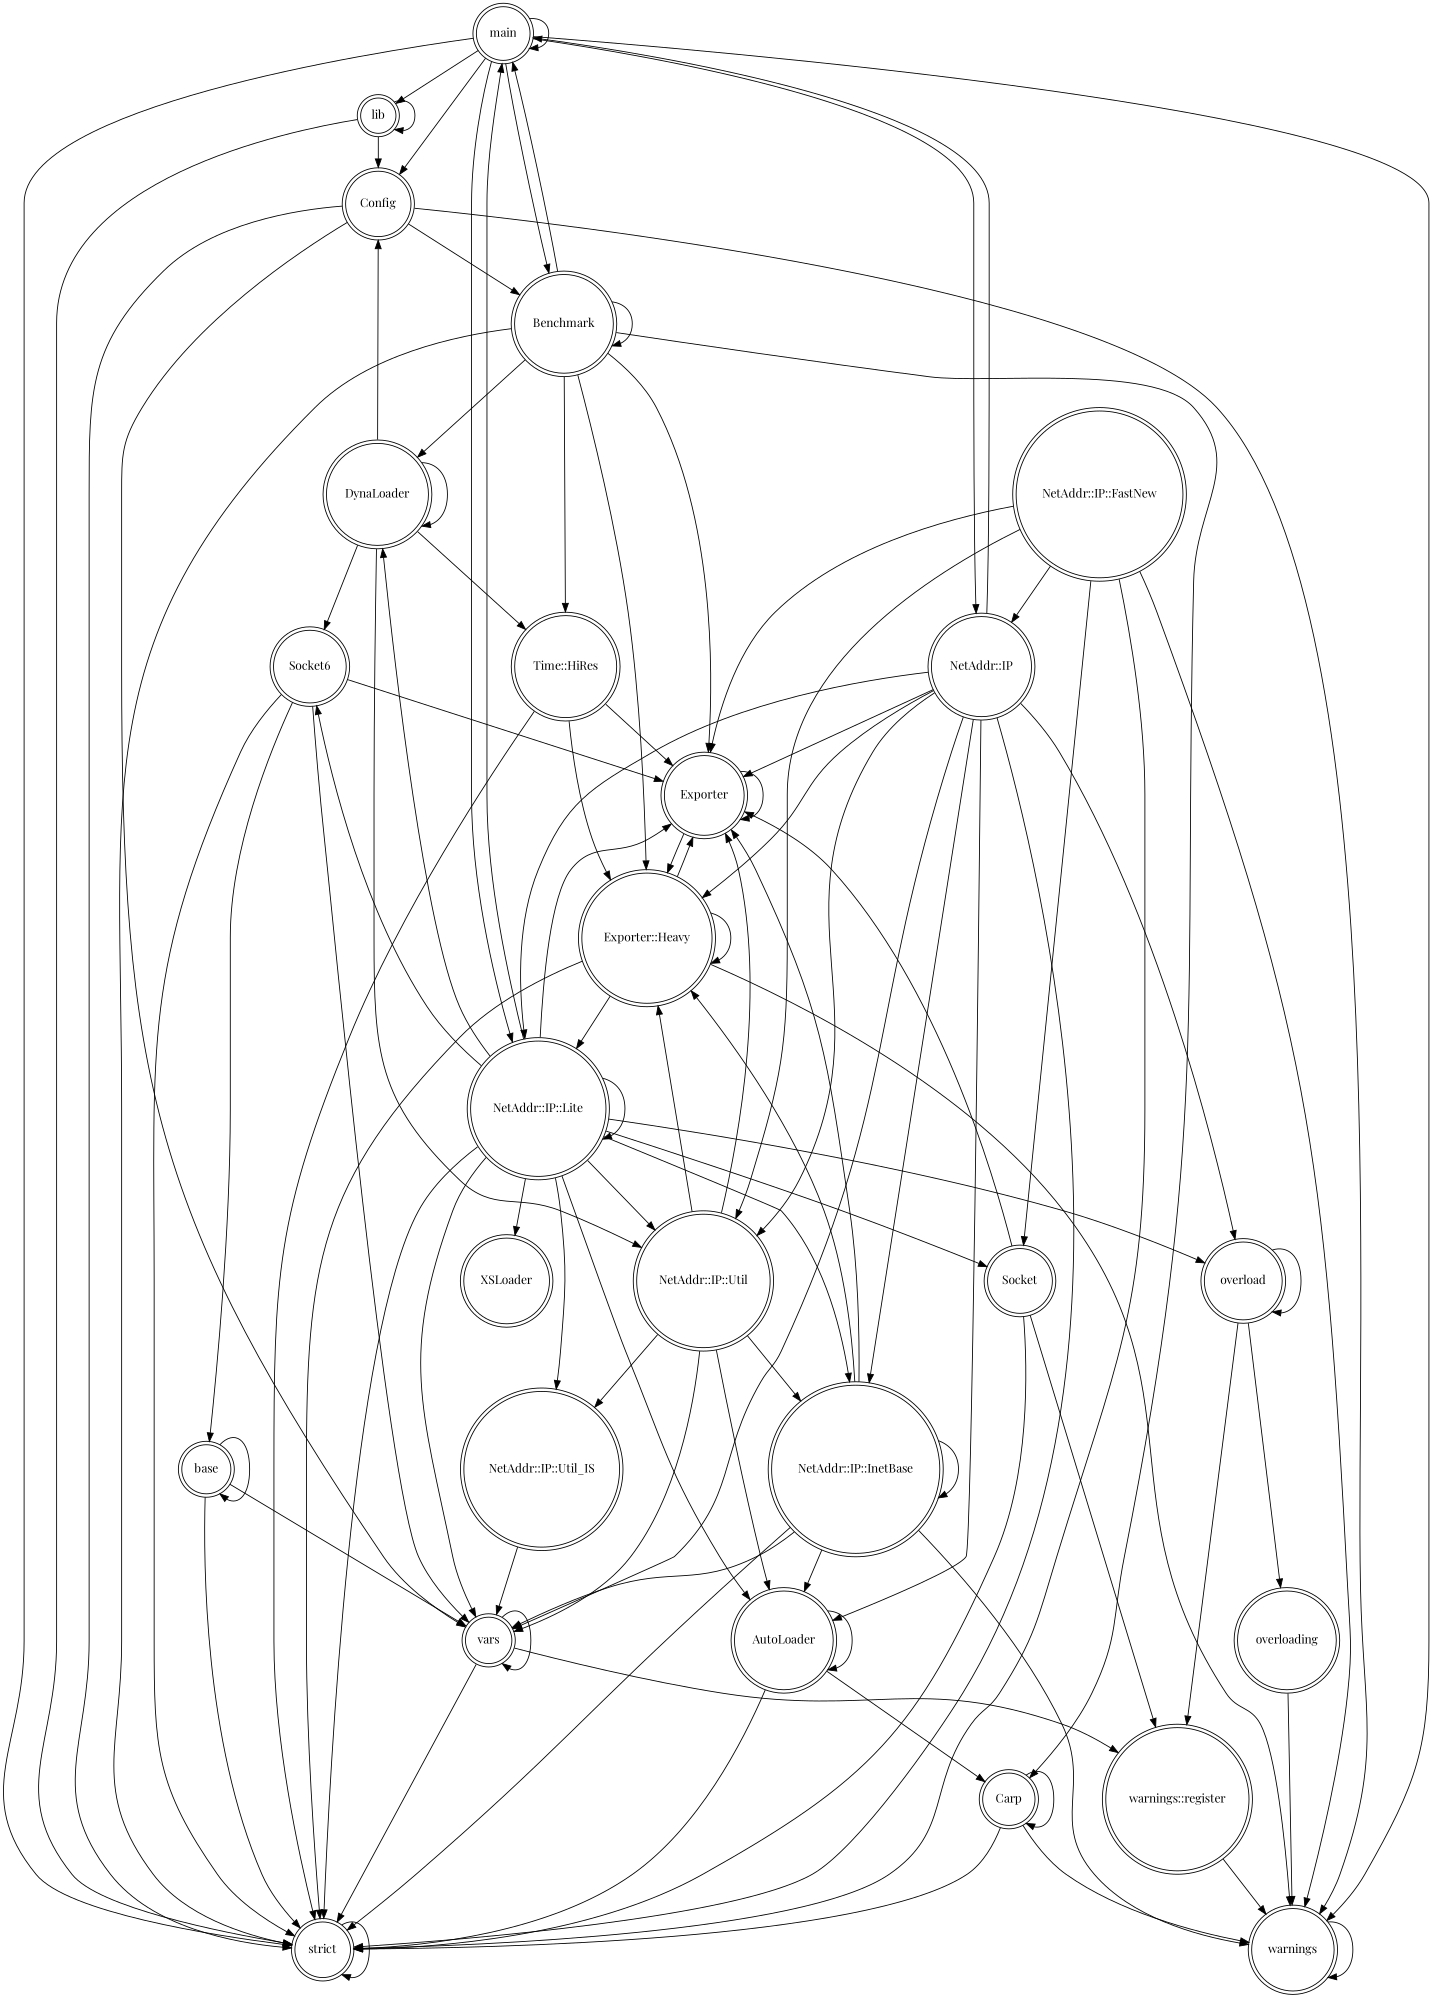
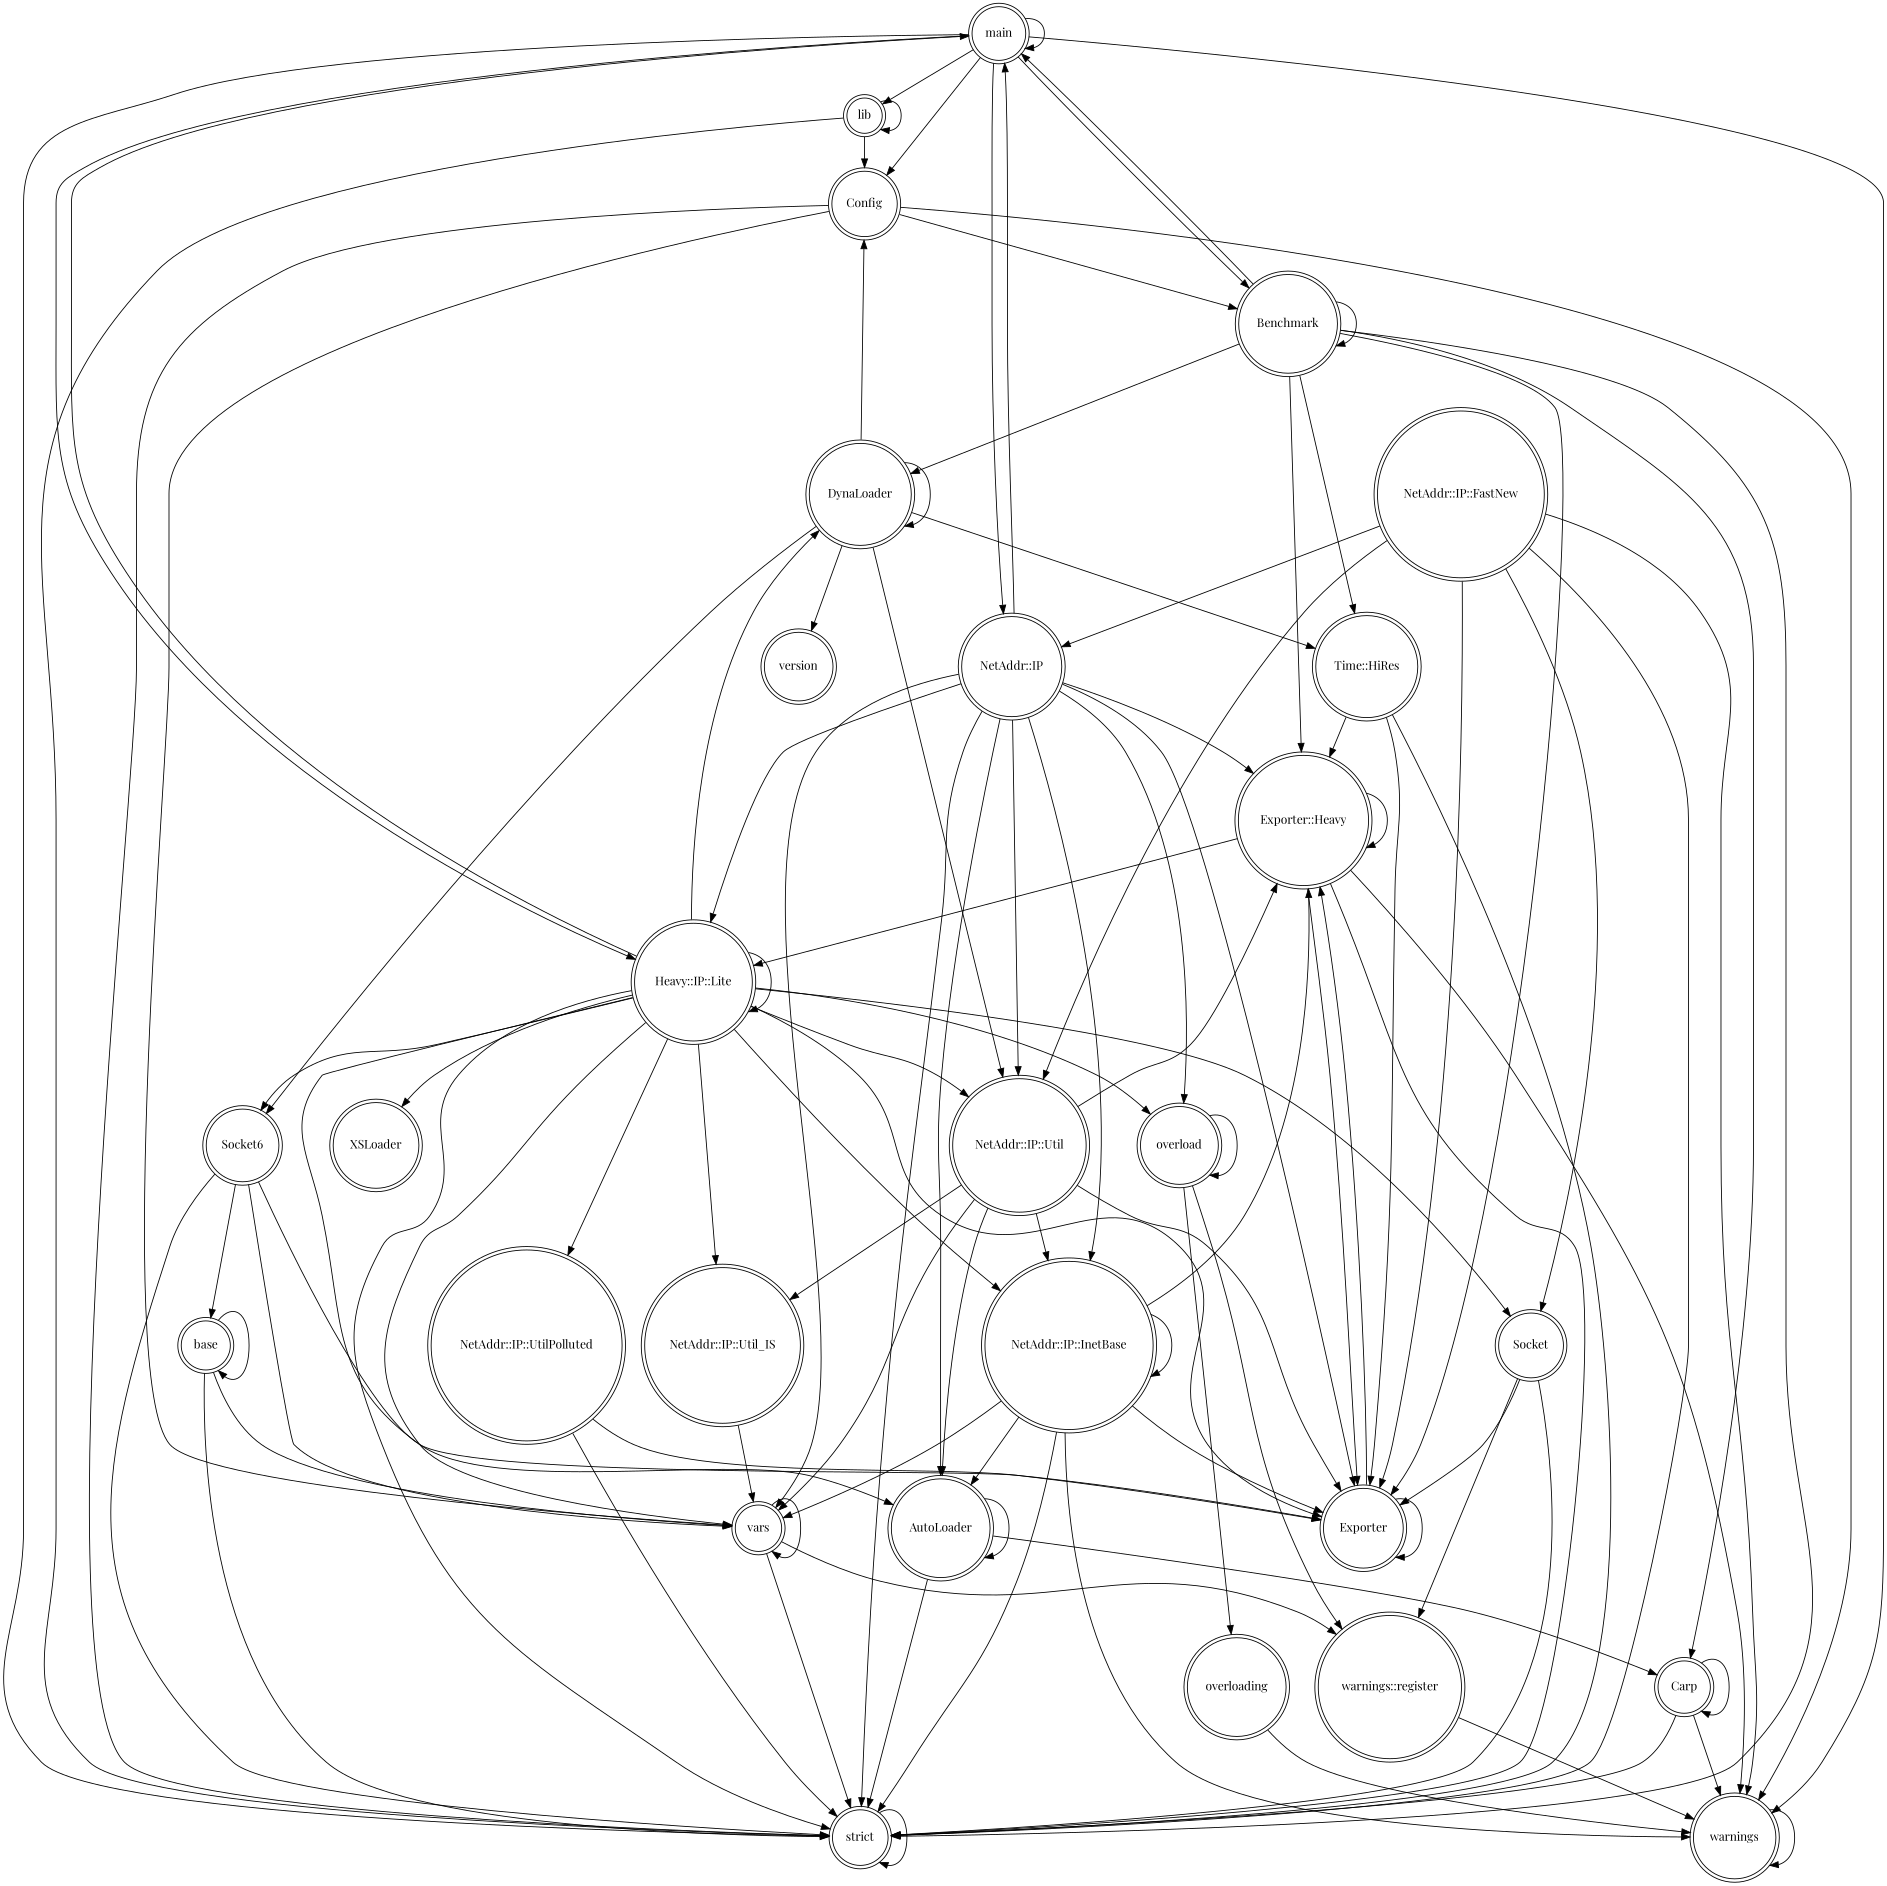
none -> (799, 667)
(538, 1109) -> (693, 982)
none -> (527, 1345)
